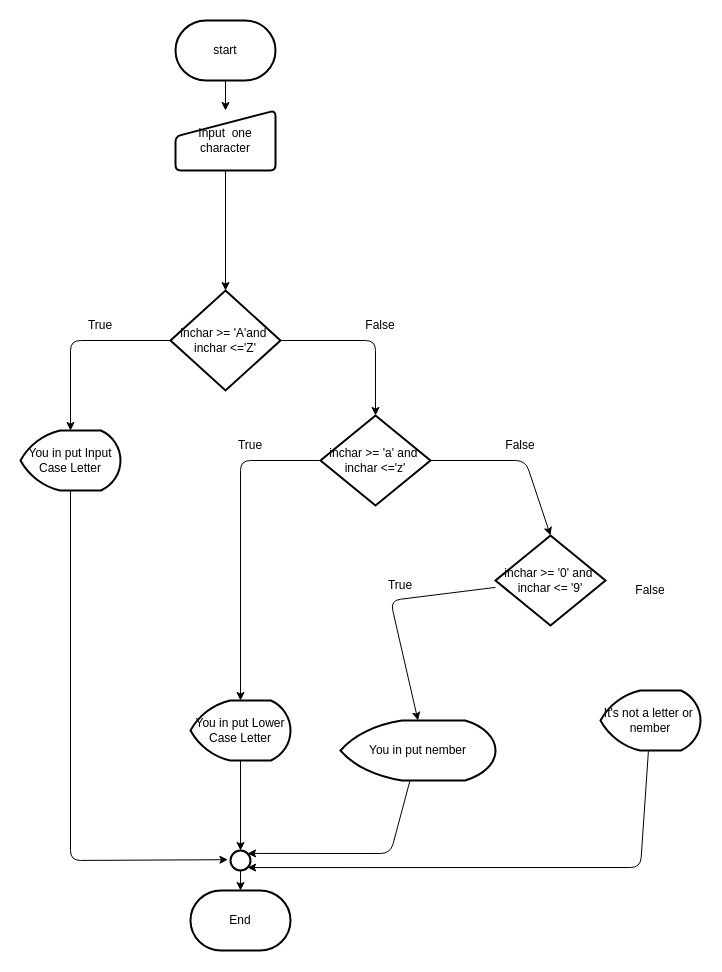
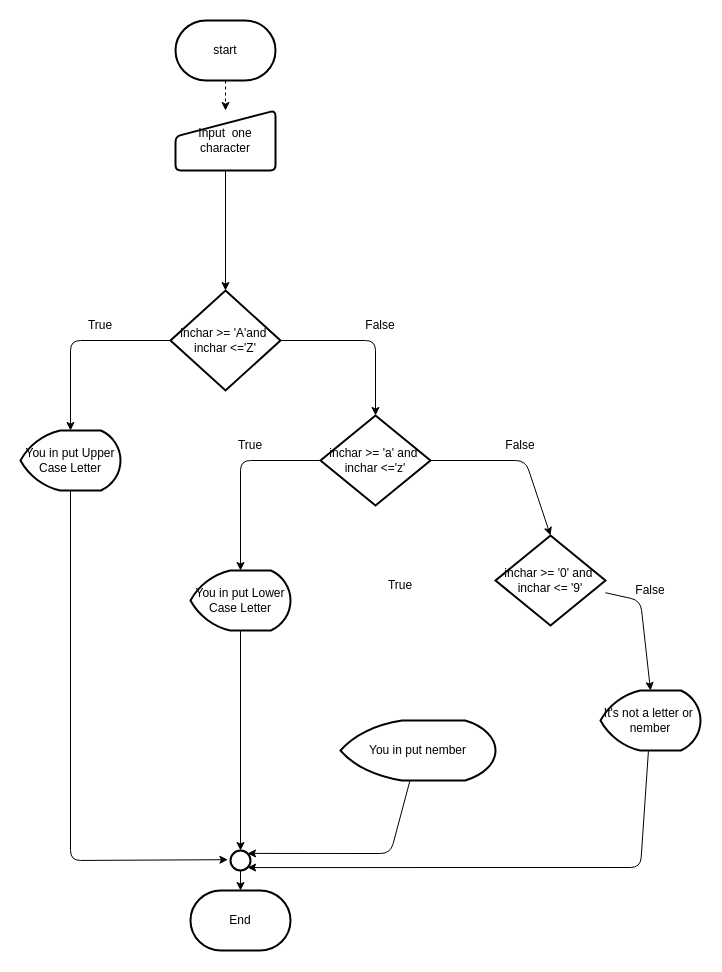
(226, 93) -> (226, 93)
(71, 461) -> (71, 461)
(393, 610) -> none
none -> (644, 629)
(241, 731) -> (241, 601)
